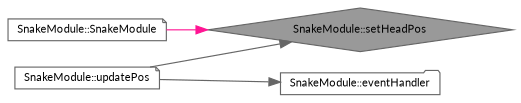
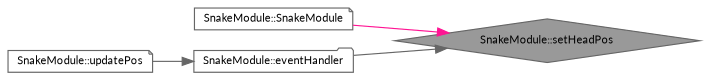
(215, 55) -> (394, 52)
